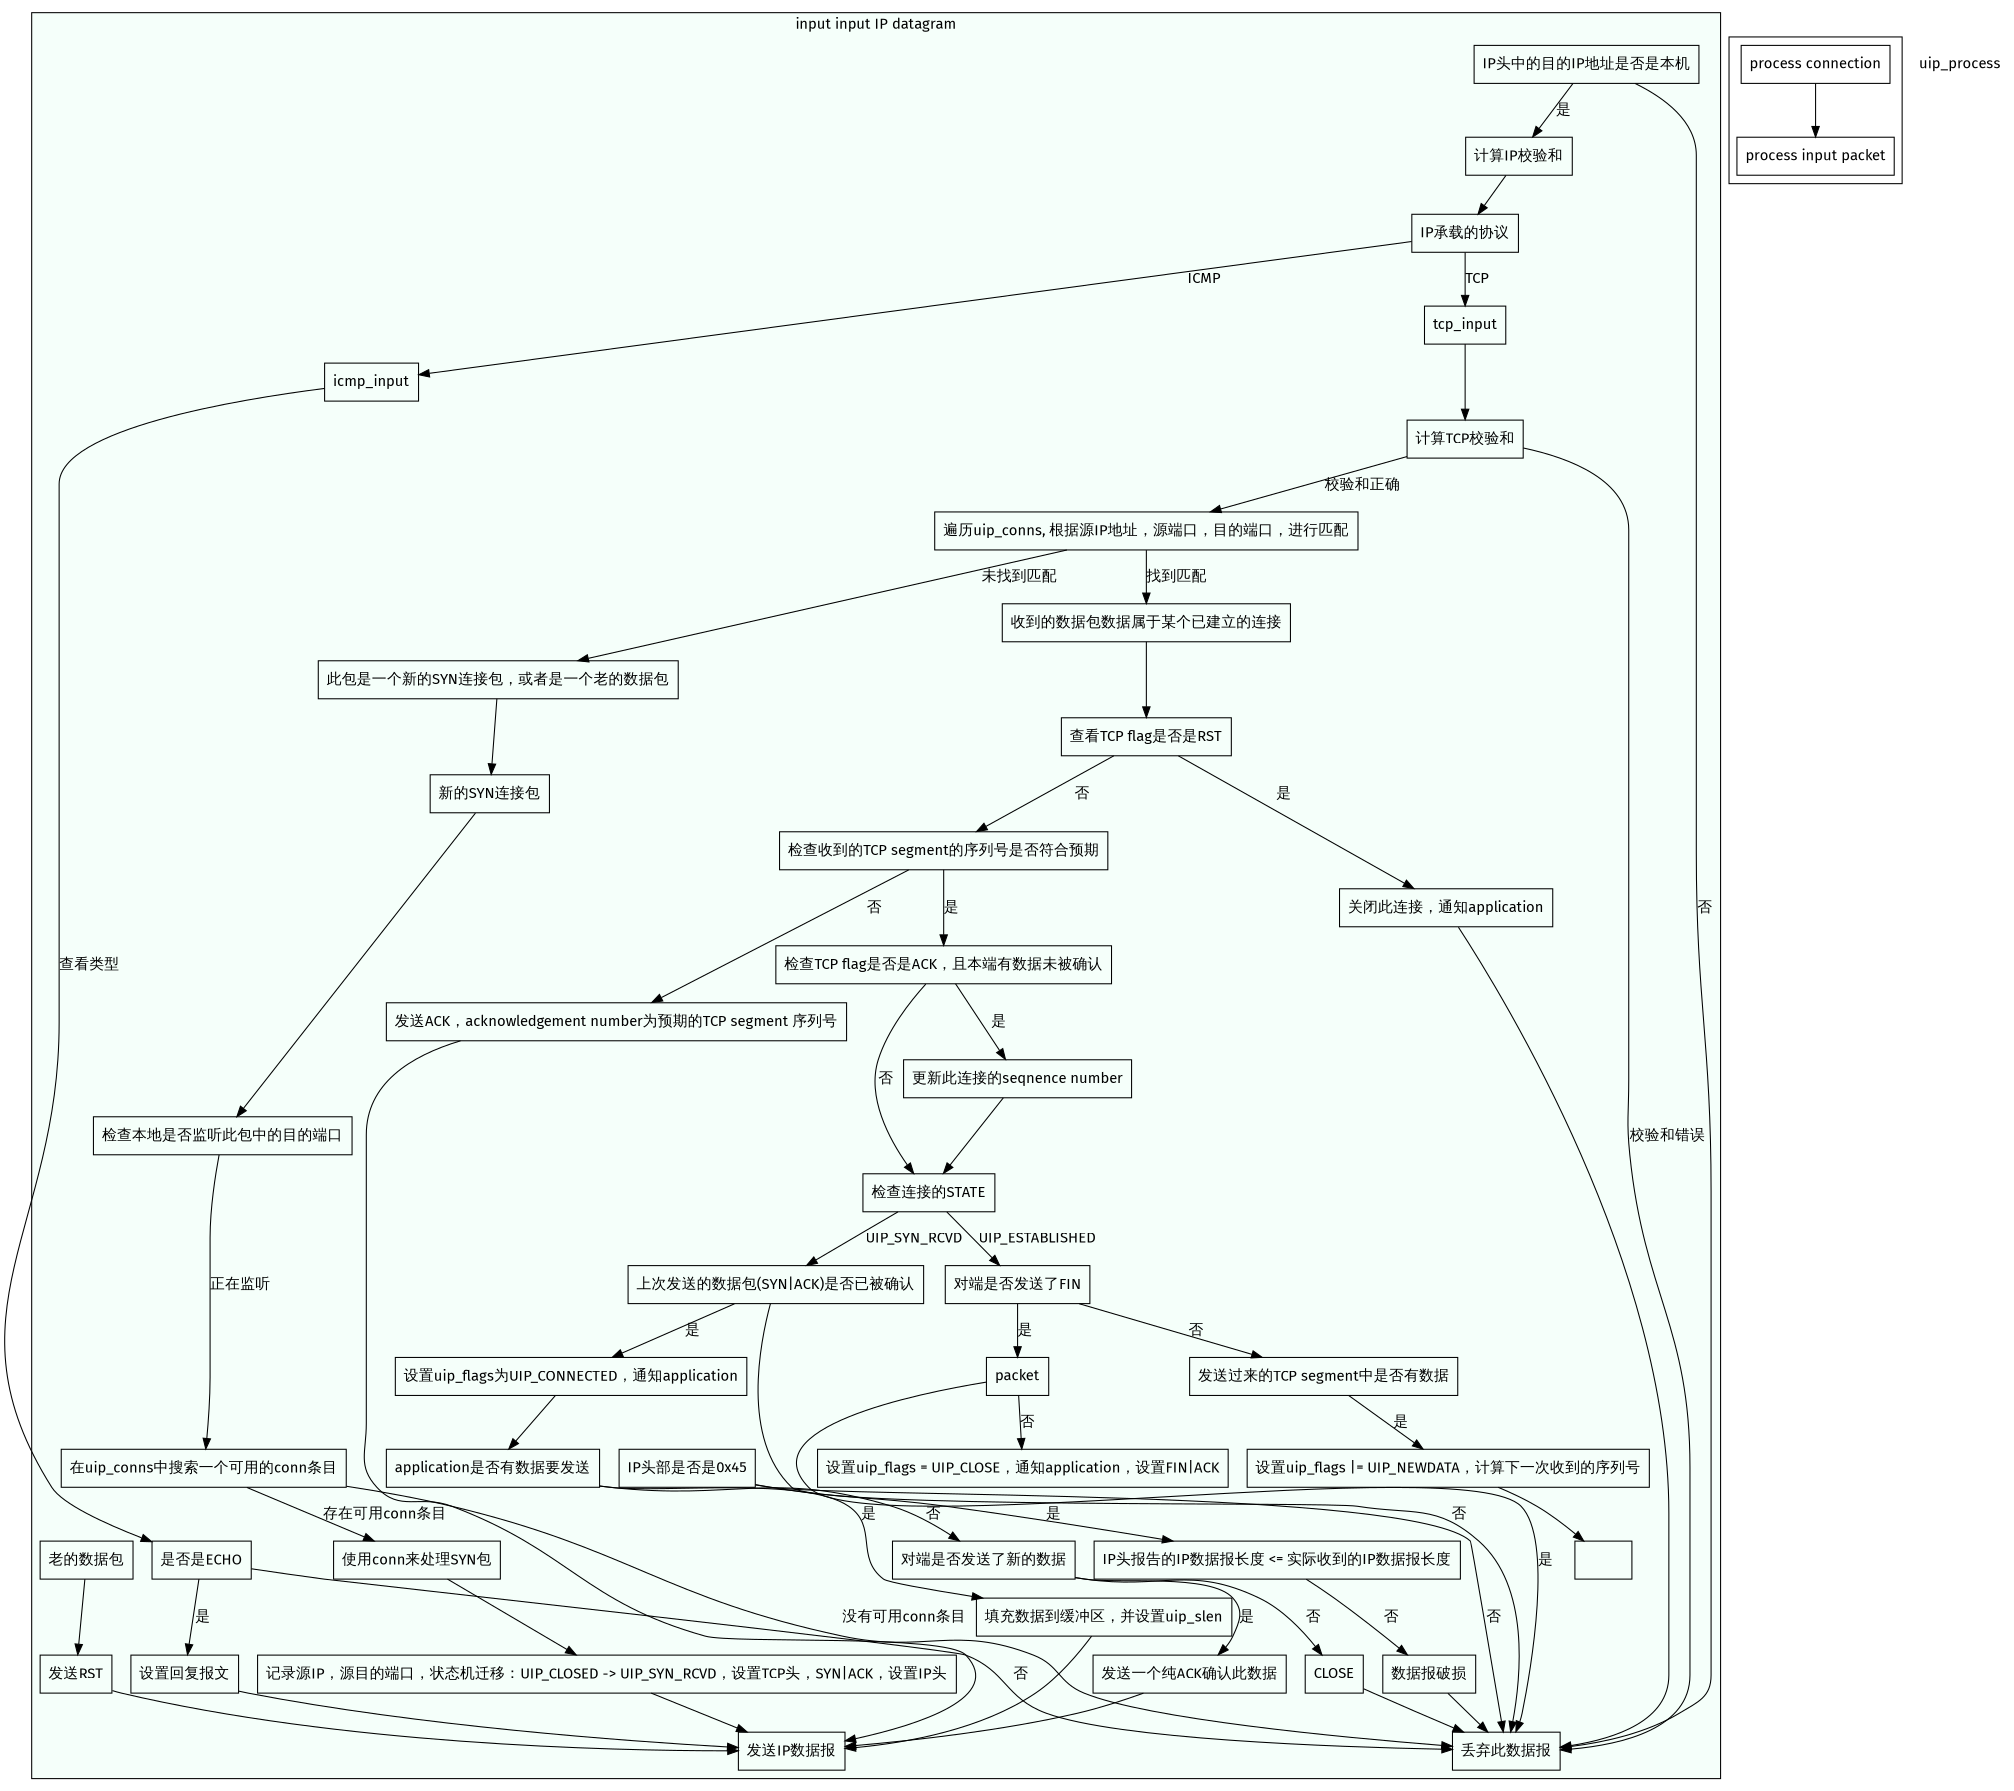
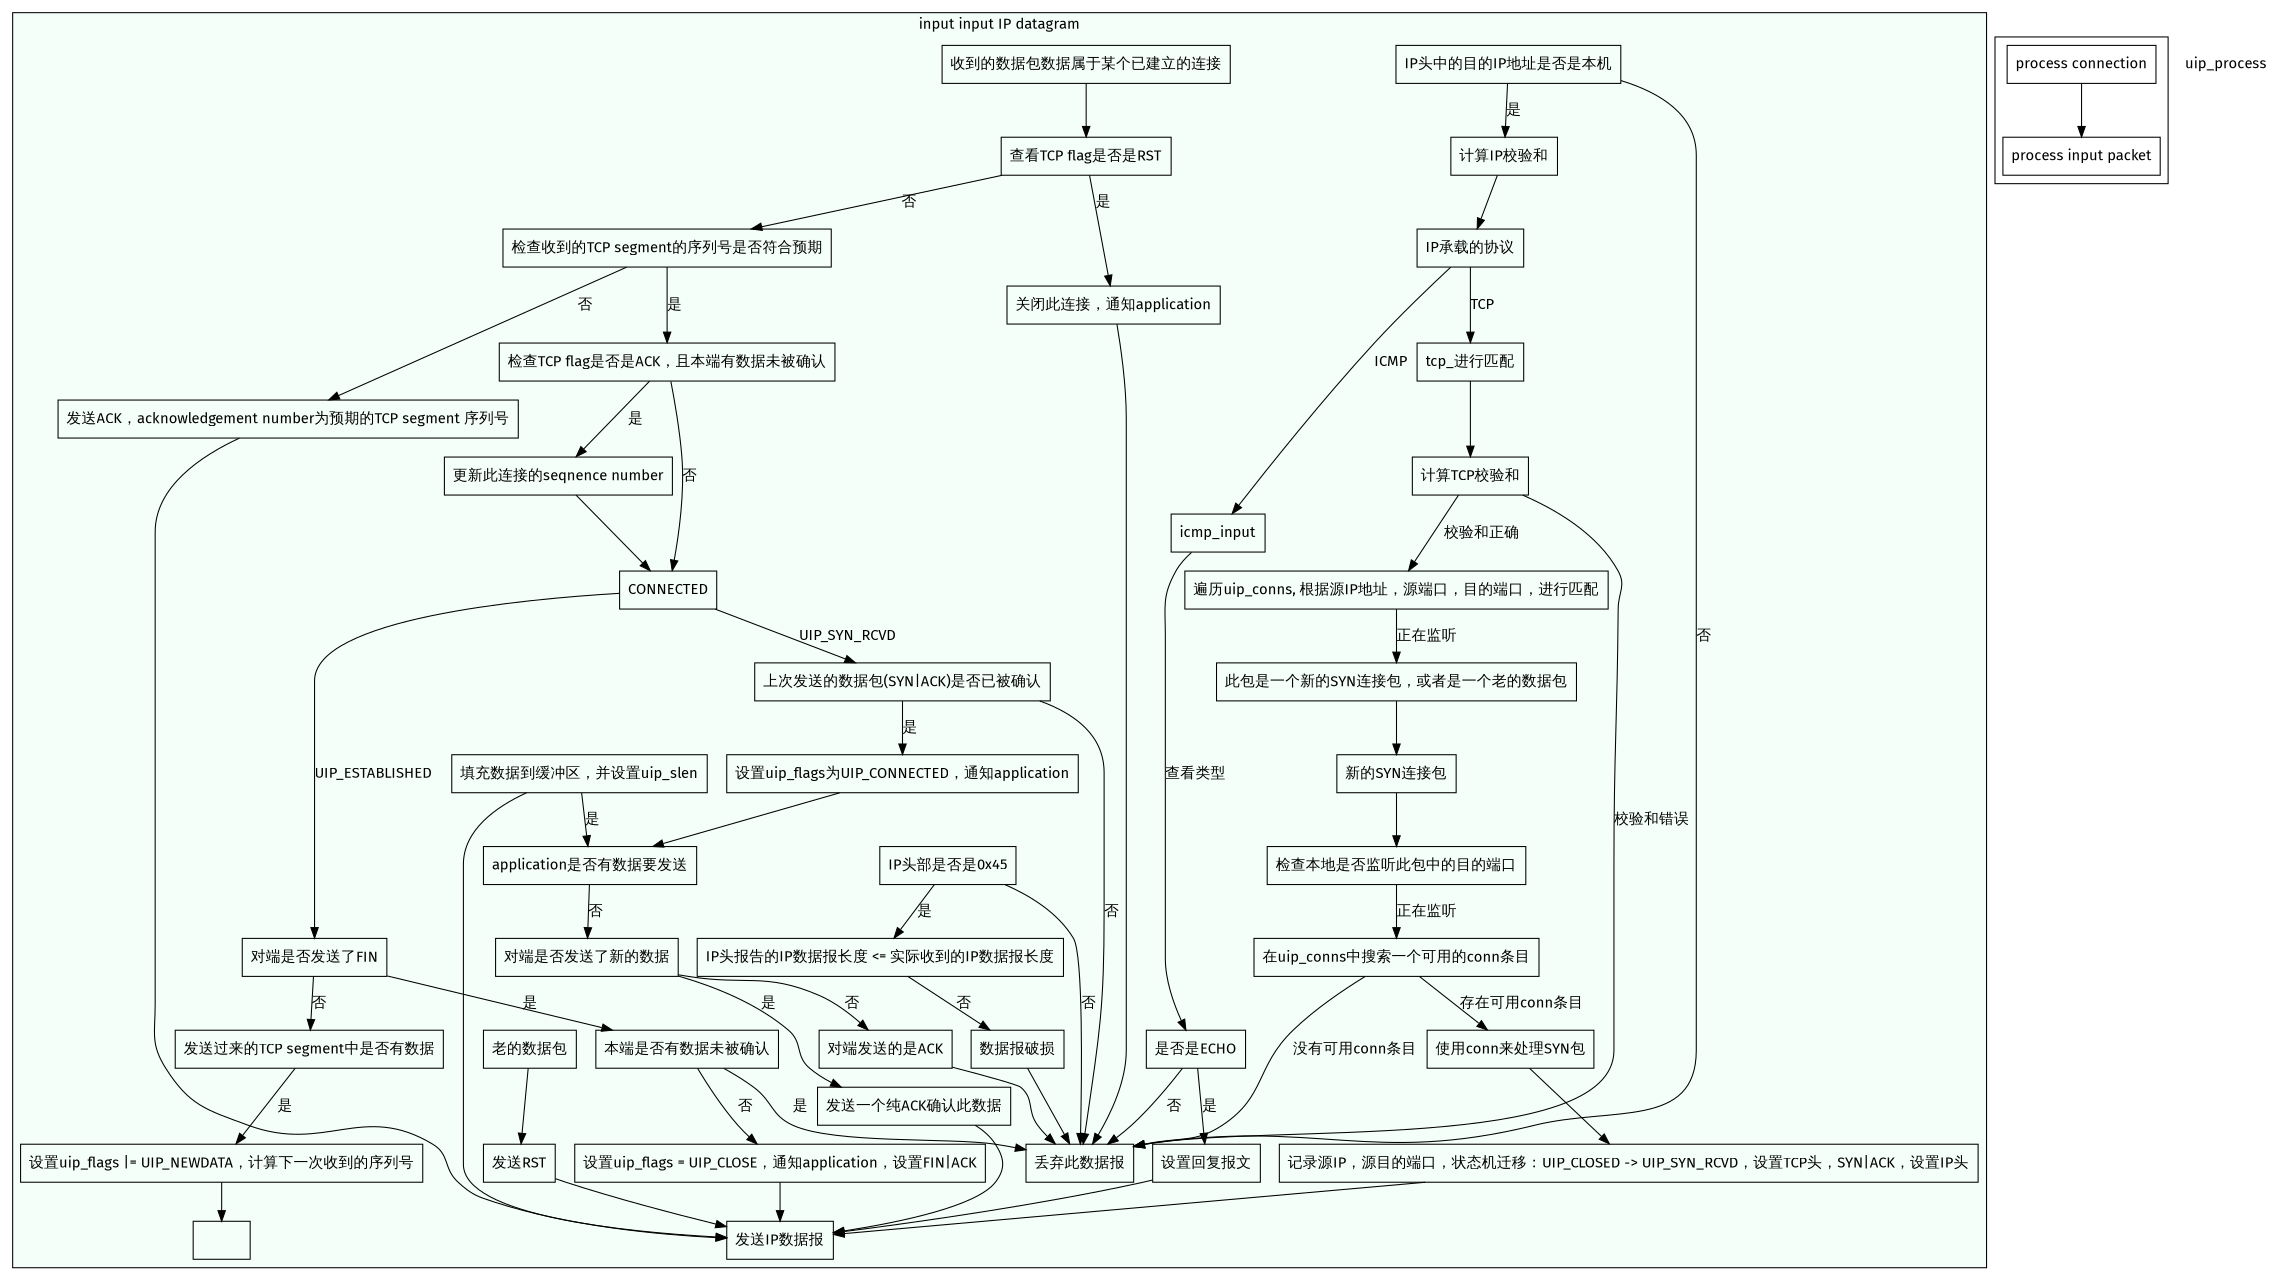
(1465, 325) -> (1470, 362)
(1146, 572) -> none
(1020, 577) -> (1427, 636)
(929, 1193) -> (668, 590)
none -> (780, 1197)
(1018, 1376) -> (687, 1049)
(852, 1509) -> (584, 814)
(1334, 1674) -> (886, 1049)
